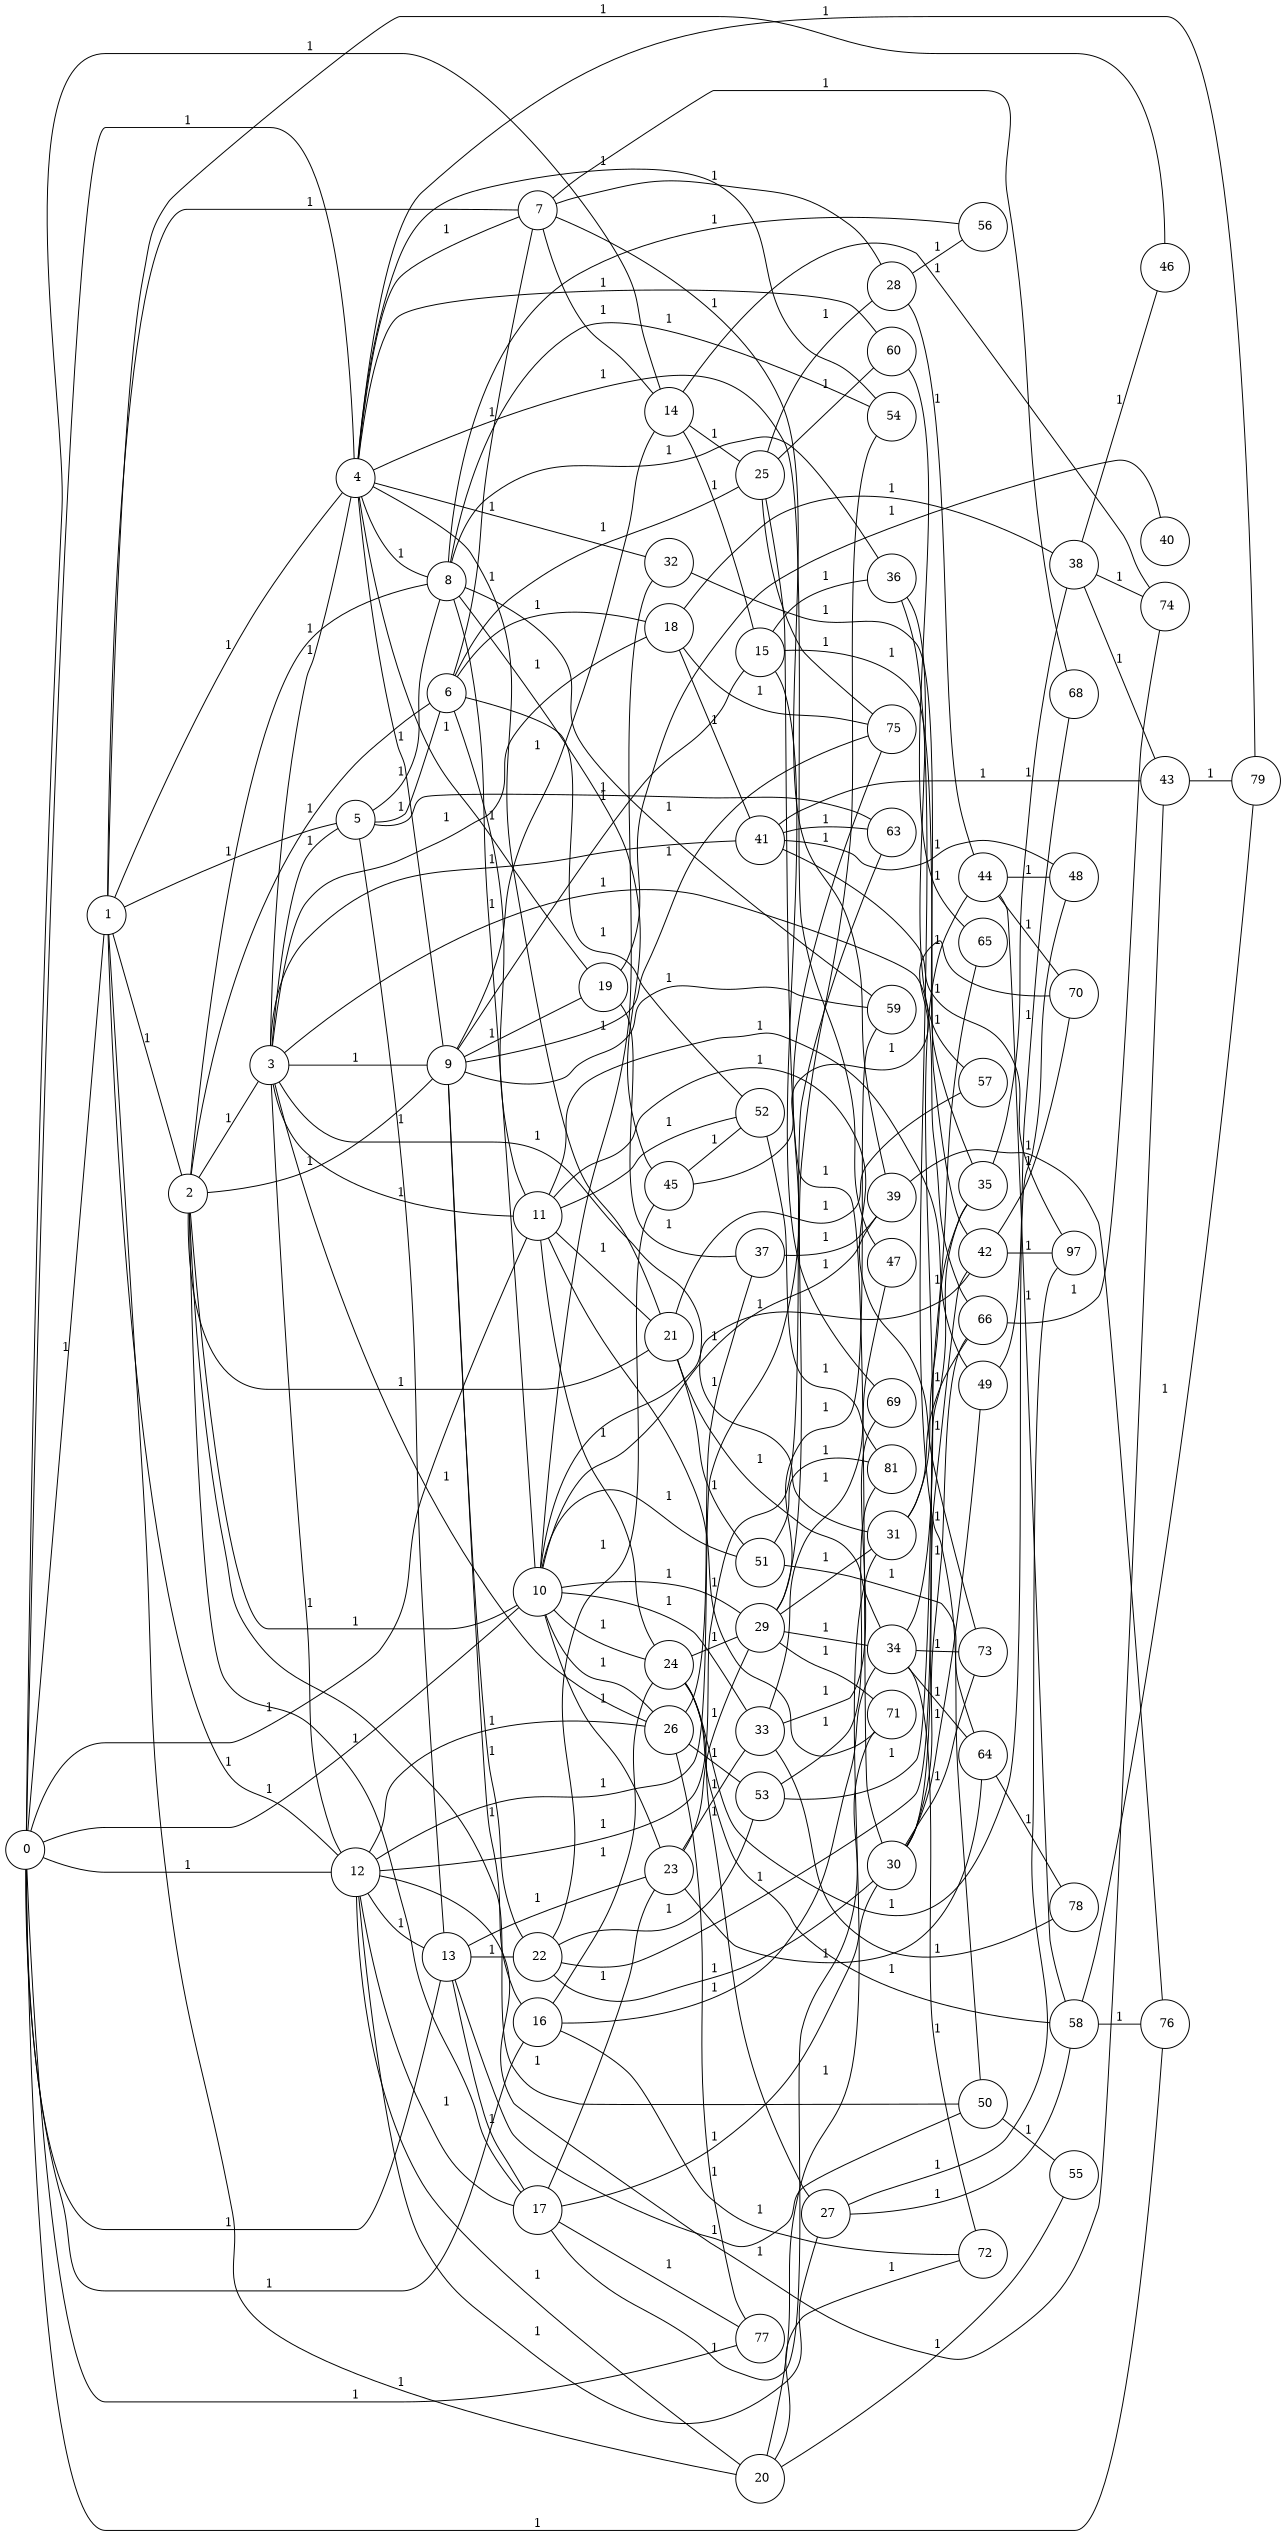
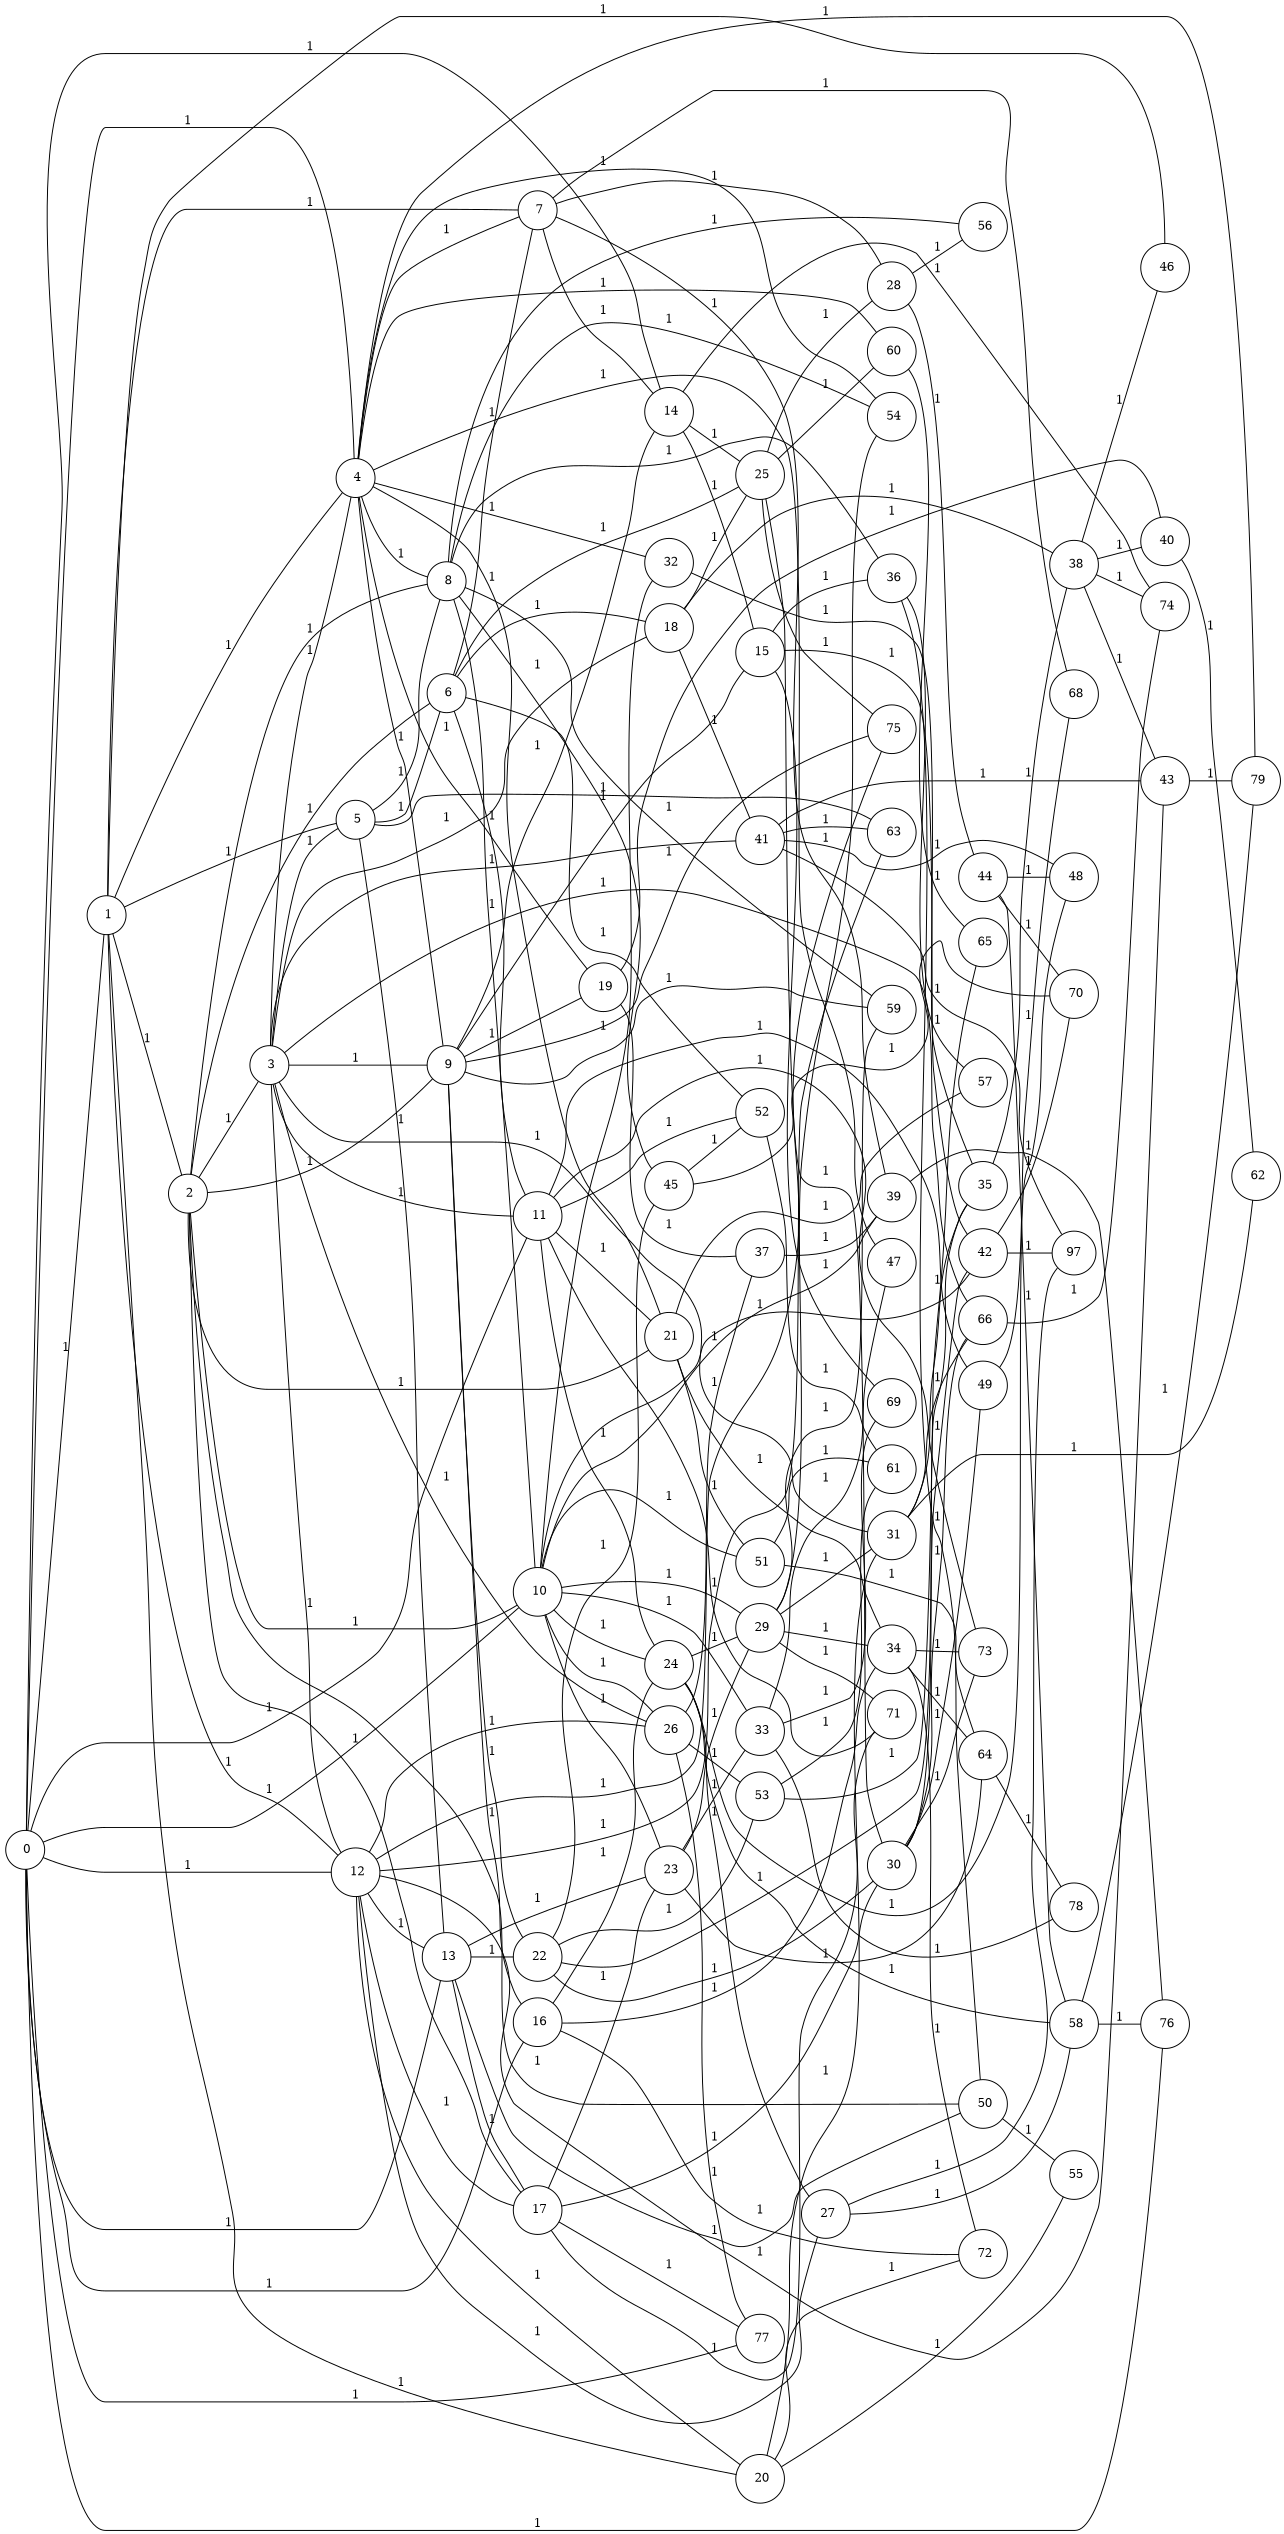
none -> (1120, 553)
(765, 710) -> (715, 552)
none -> (1256, 1176)
(929, 1261) -> none
(892, 1469) -> (892, 1469)
